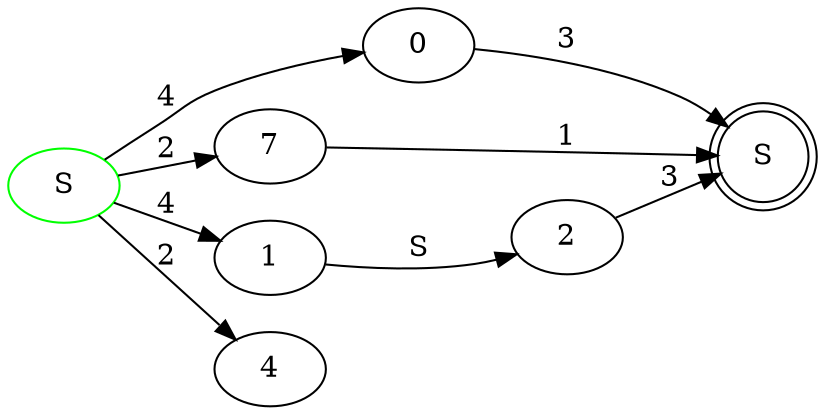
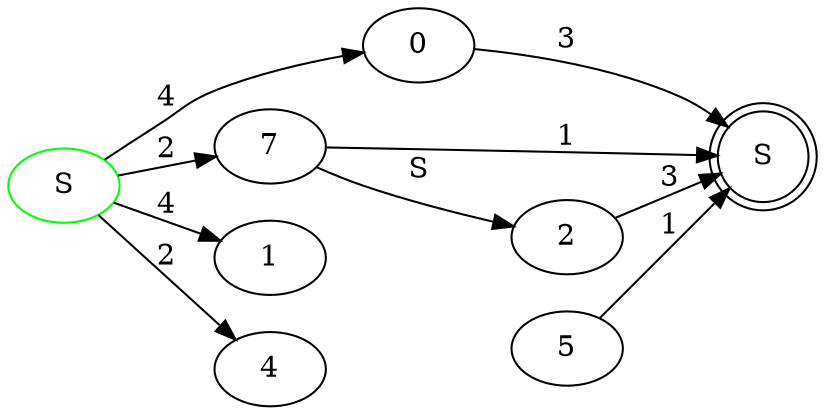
(411, 268) -> (404, 198)
none -> (567, 349)
